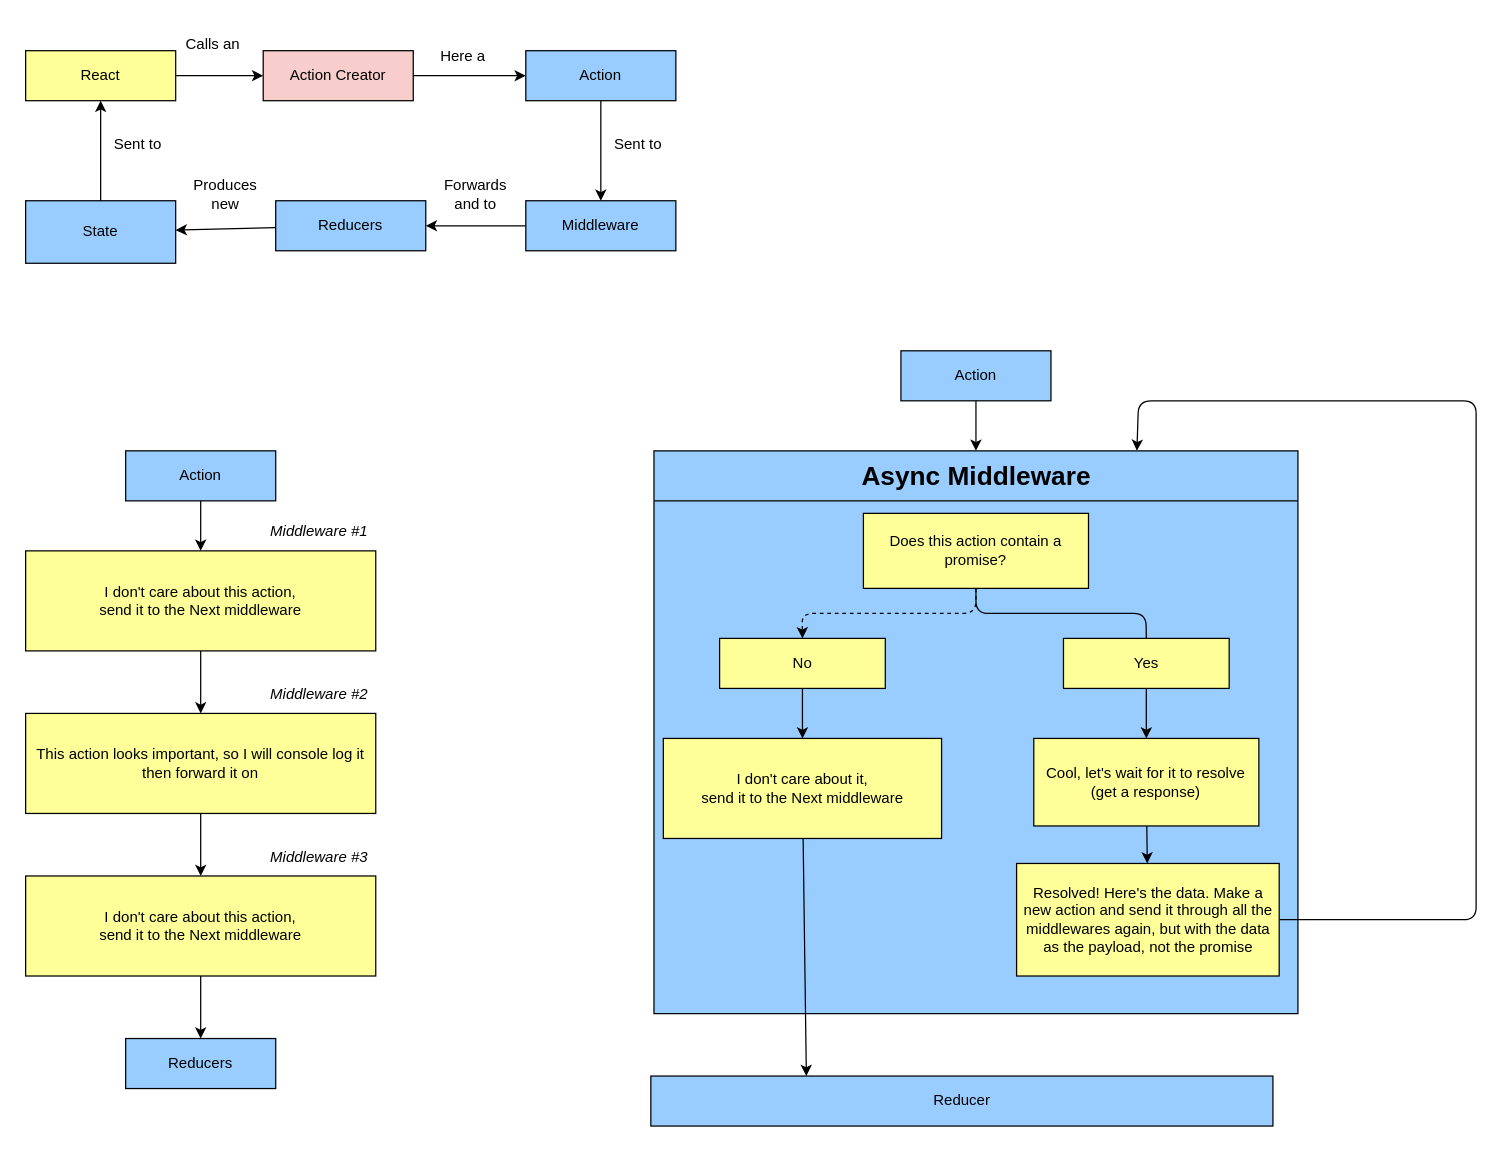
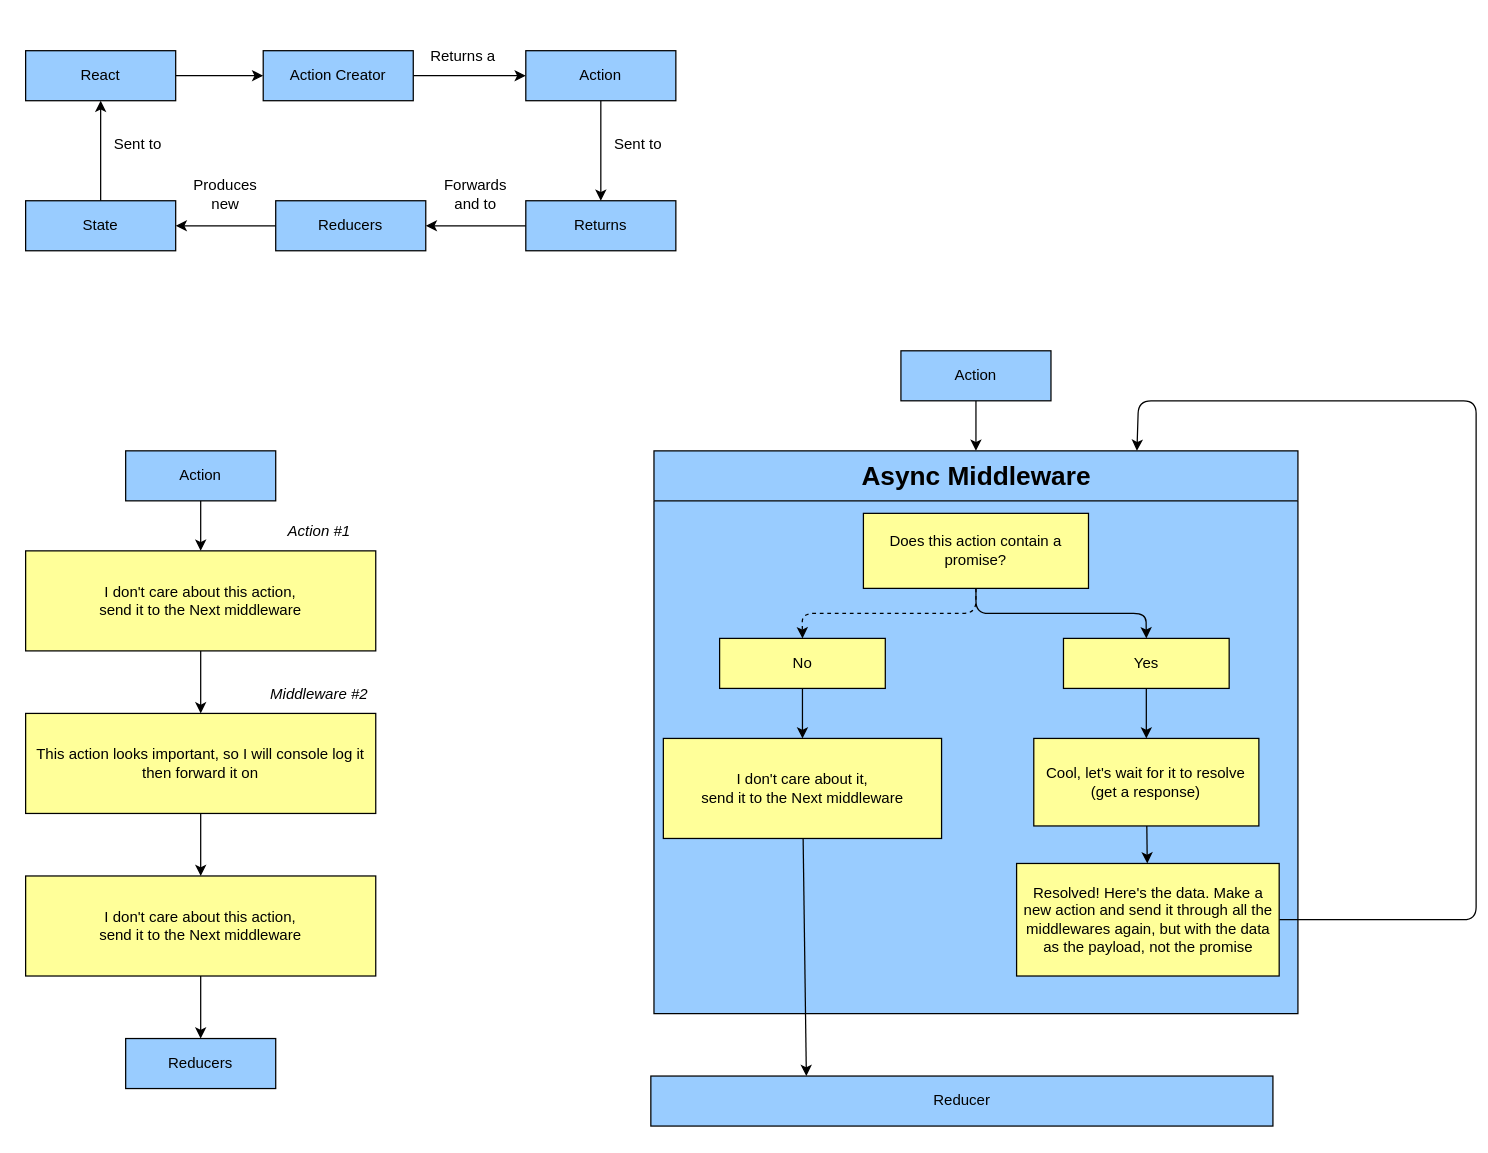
(213, 44) -> none
(463, 57) -> (463, 57)
(101, 76) -> (101, 76)
(338, 76) -> (338, 76)
(601, 226) -> (601, 226)
(101, 232) -> (101, 226)
(319, 532) -> (319, 532)
(1146, 627) -> (1146, 622)
(319, 857) -> none
